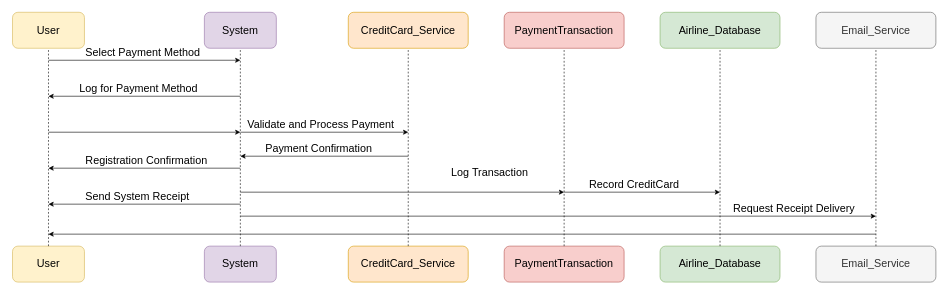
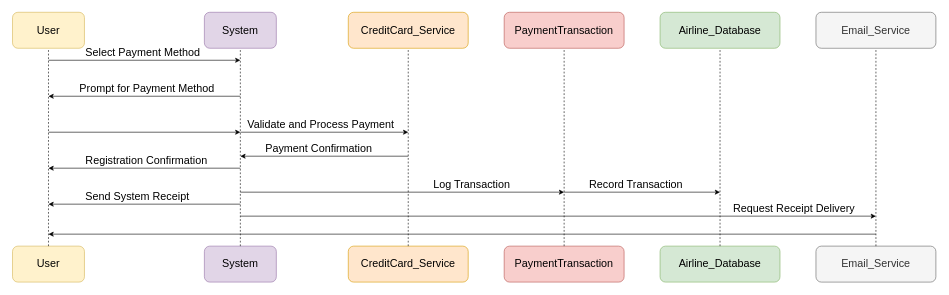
(121, 87) -> (127, 87)
(510, 177) -> (492, 189)
(622, 183) -> (624, 183)
